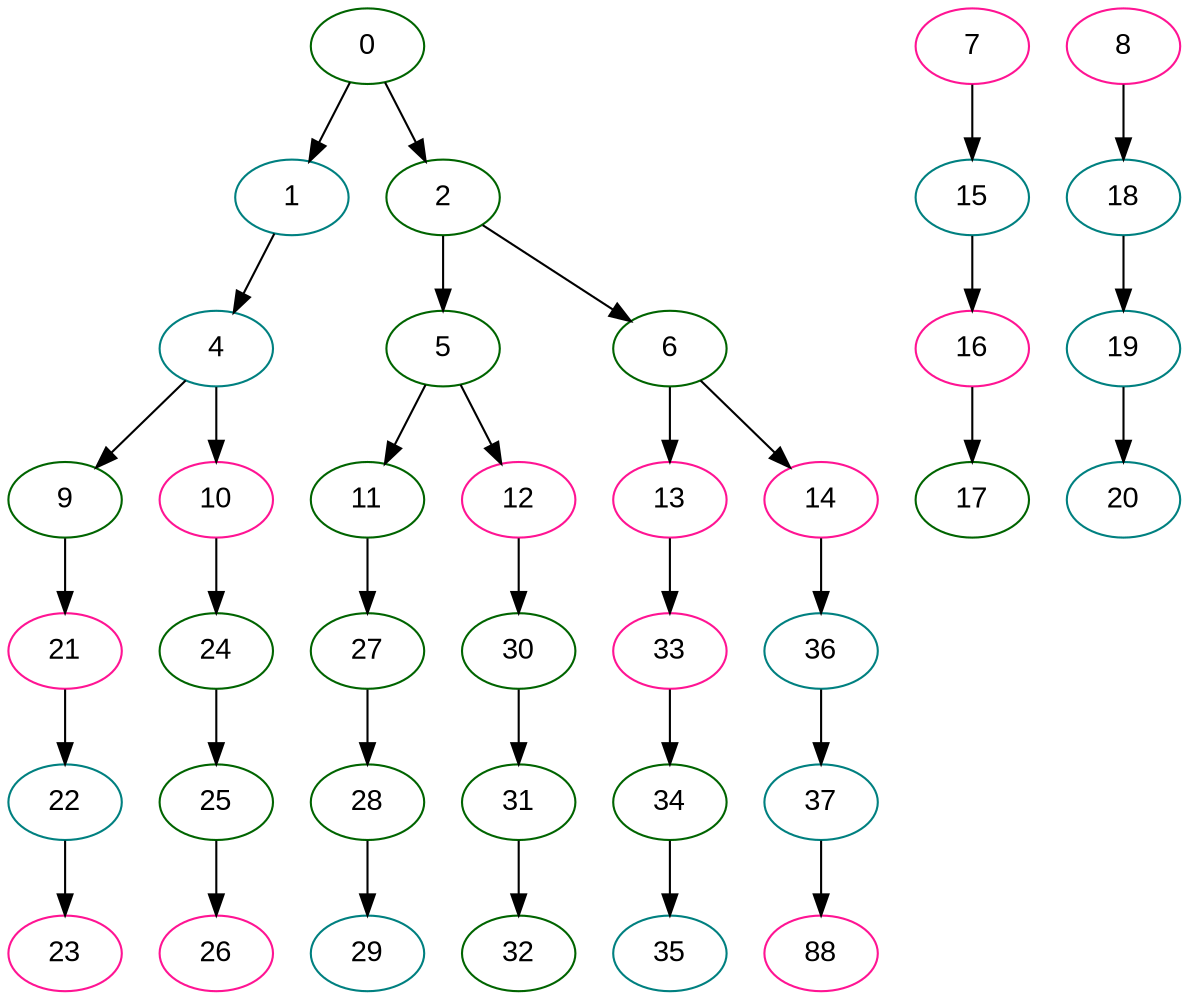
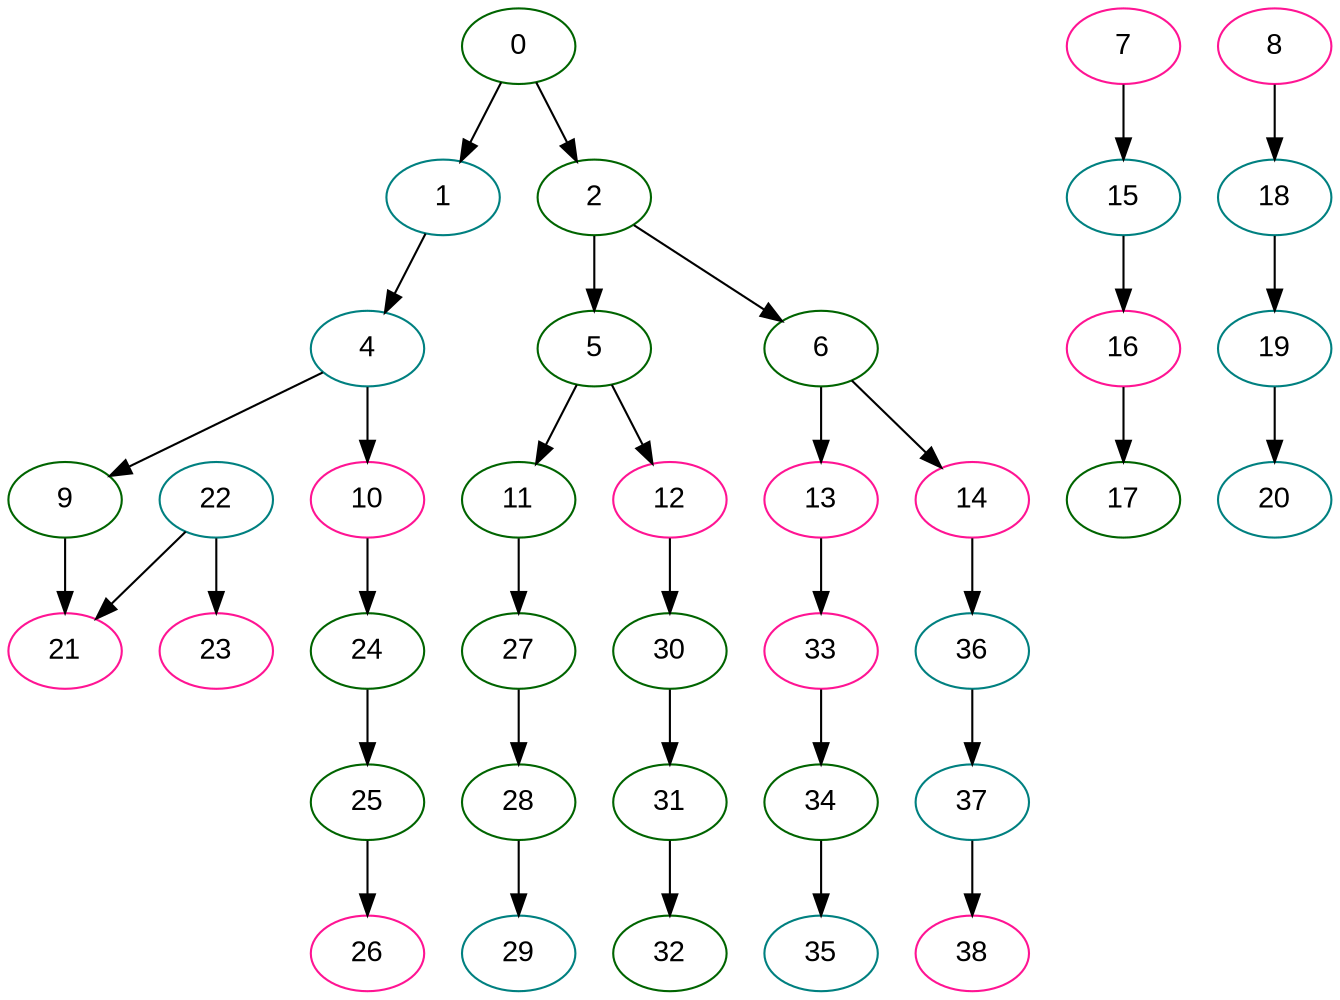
(65, 716) -> (148, 568)
(821, 953) -> (972, 953)
